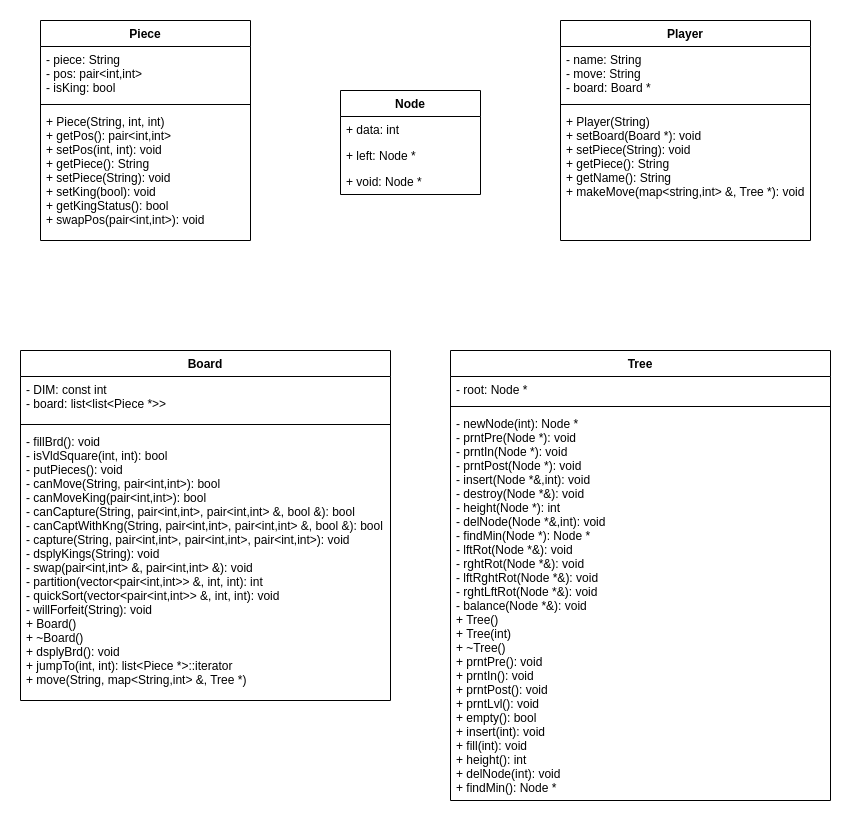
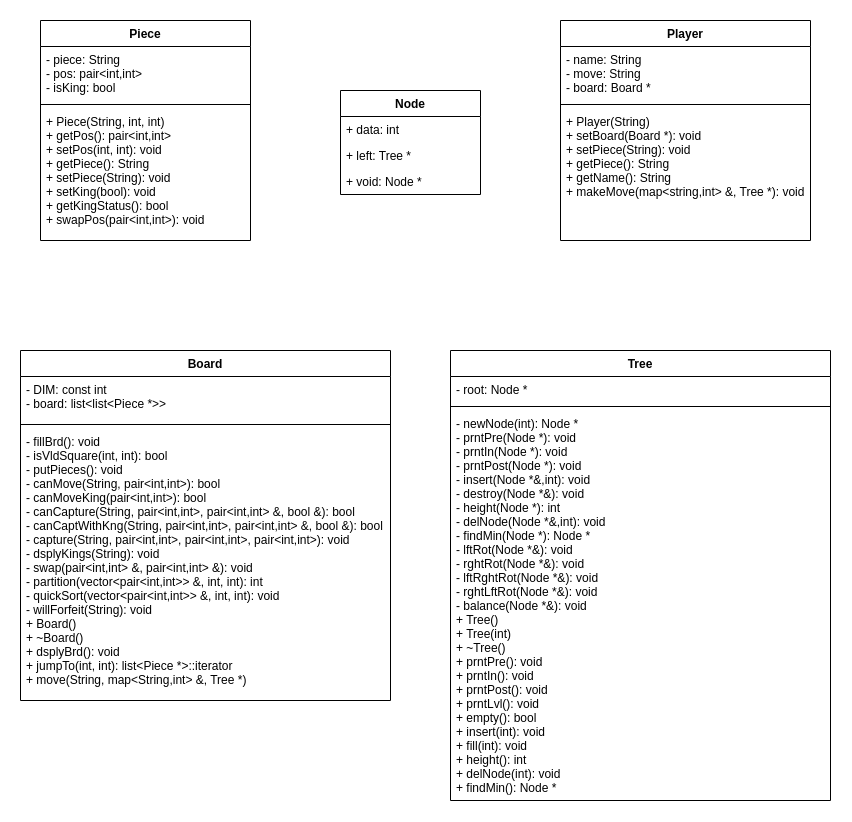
(385, 156) -> (385, 156)
